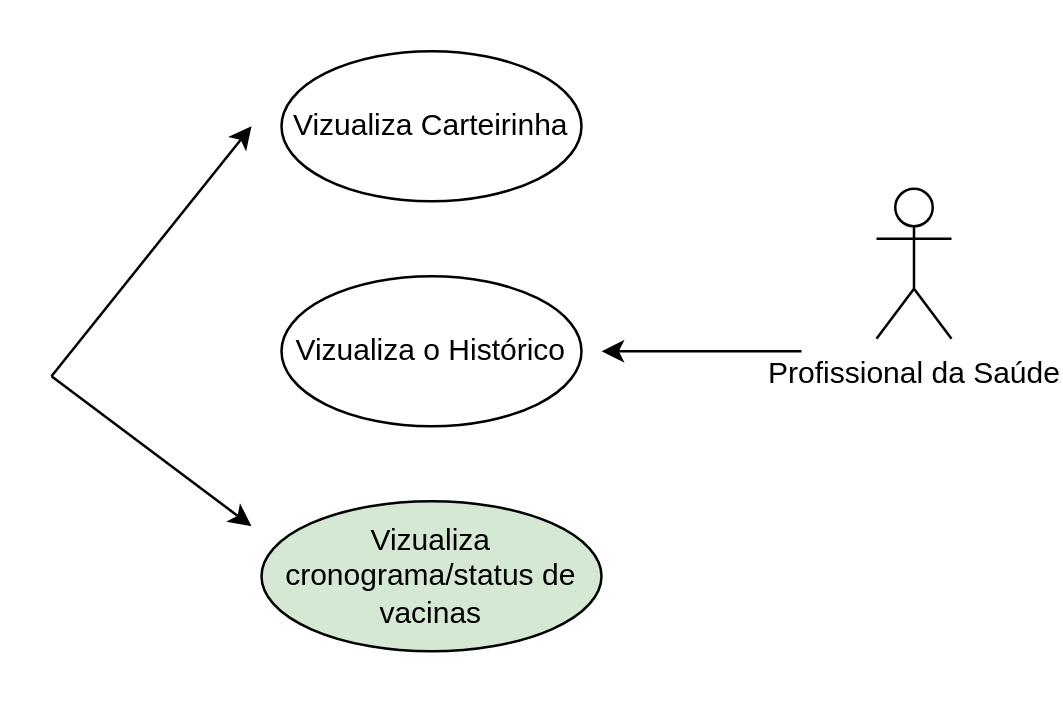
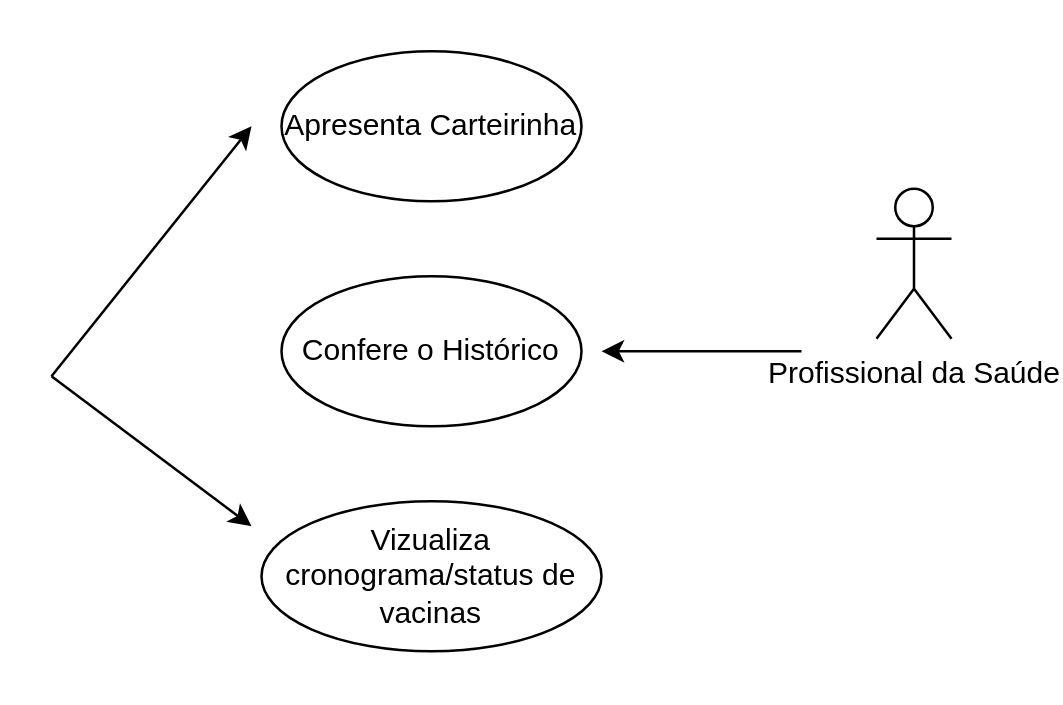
(431, 126) -> (431, 126)
(431, 351) -> (431, 351)
(431, 576) -> (431, 576)
